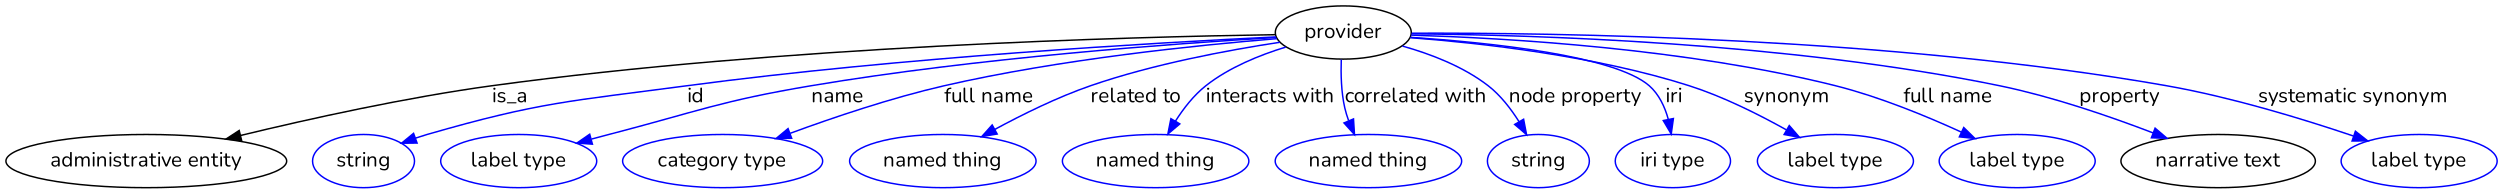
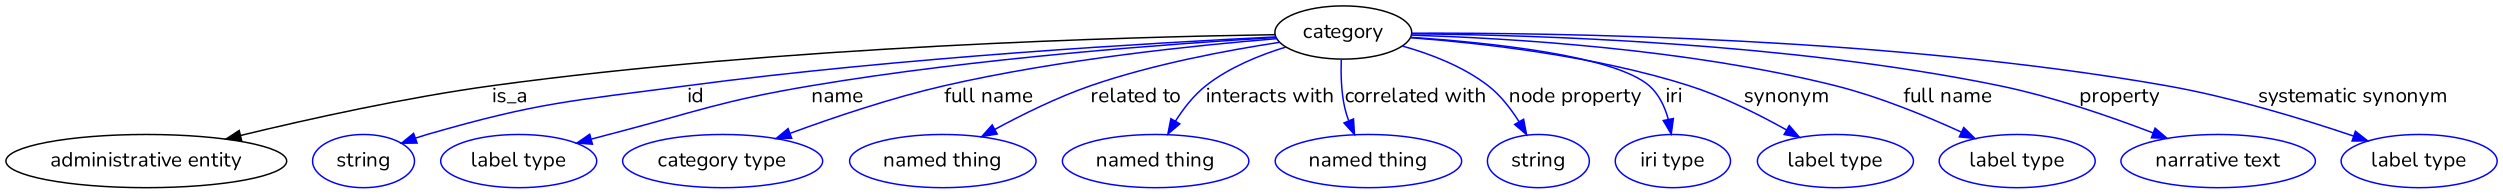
(1343, 33) -> (1343, 33)
(2218, 161) -> (2218, 161)
